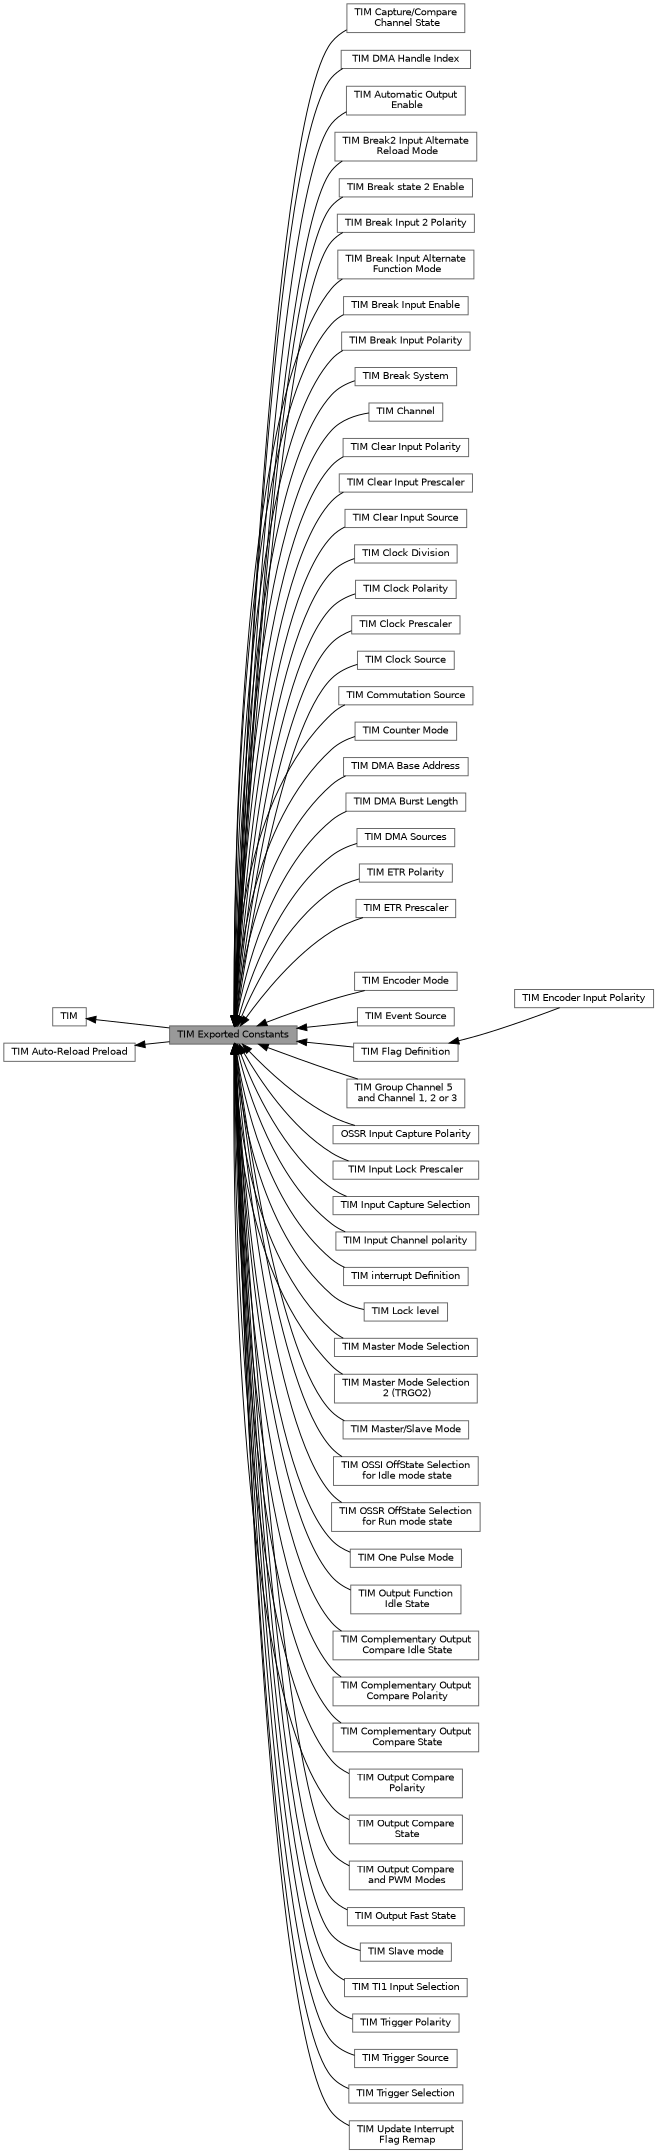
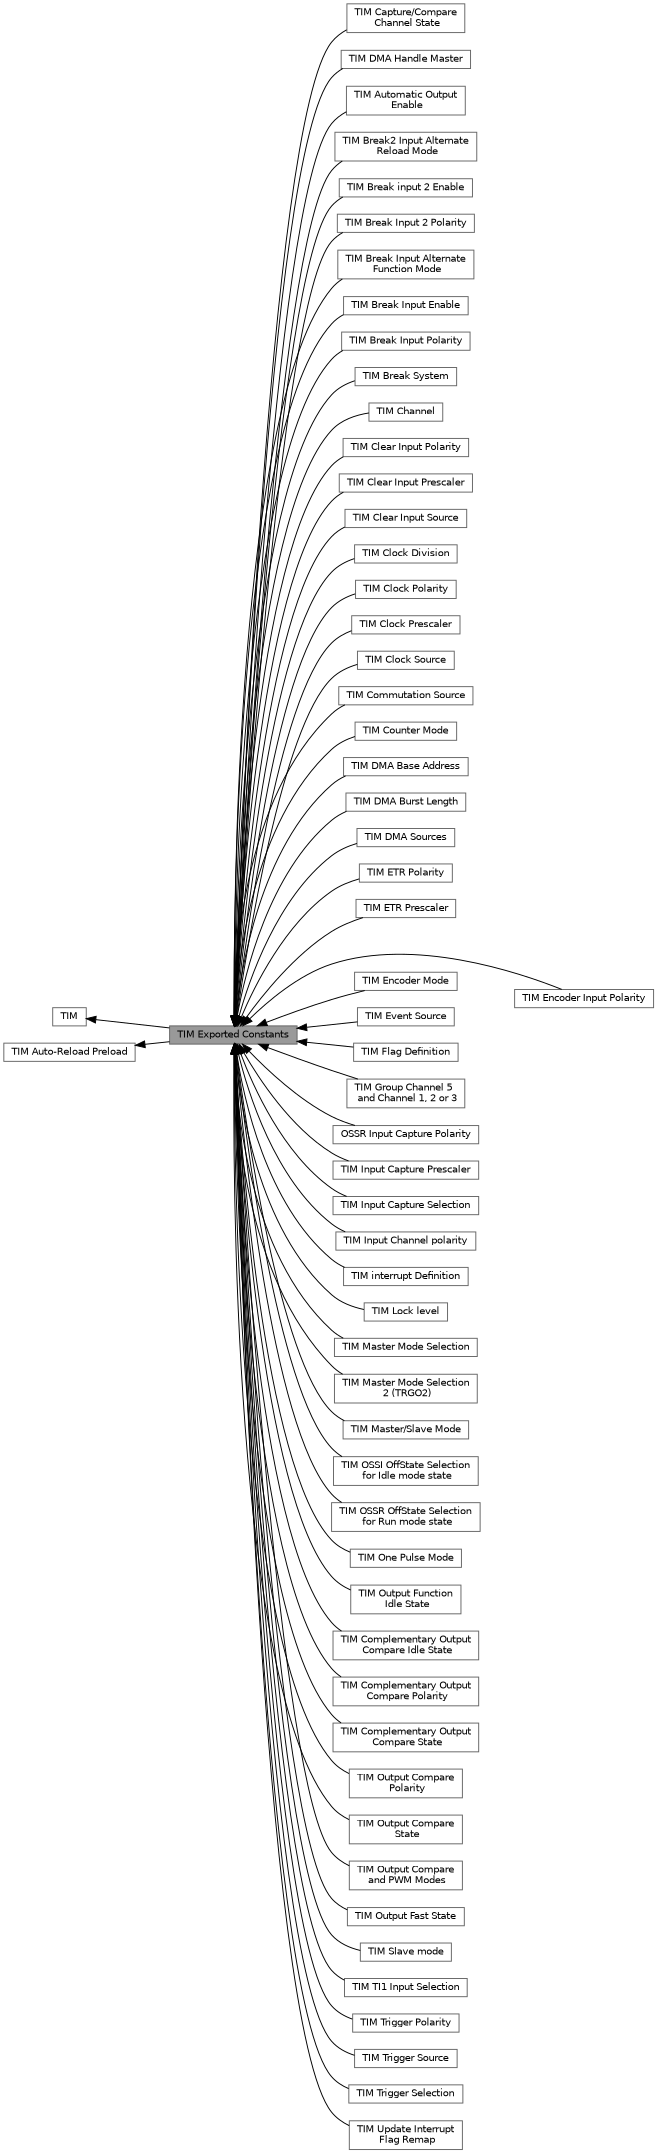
(406, 59) -> (406, 59)
(406, 188) -> (406, 188)
(510, 1026) -> (399, 954)
(406, 1170) -> (406, 1170)
